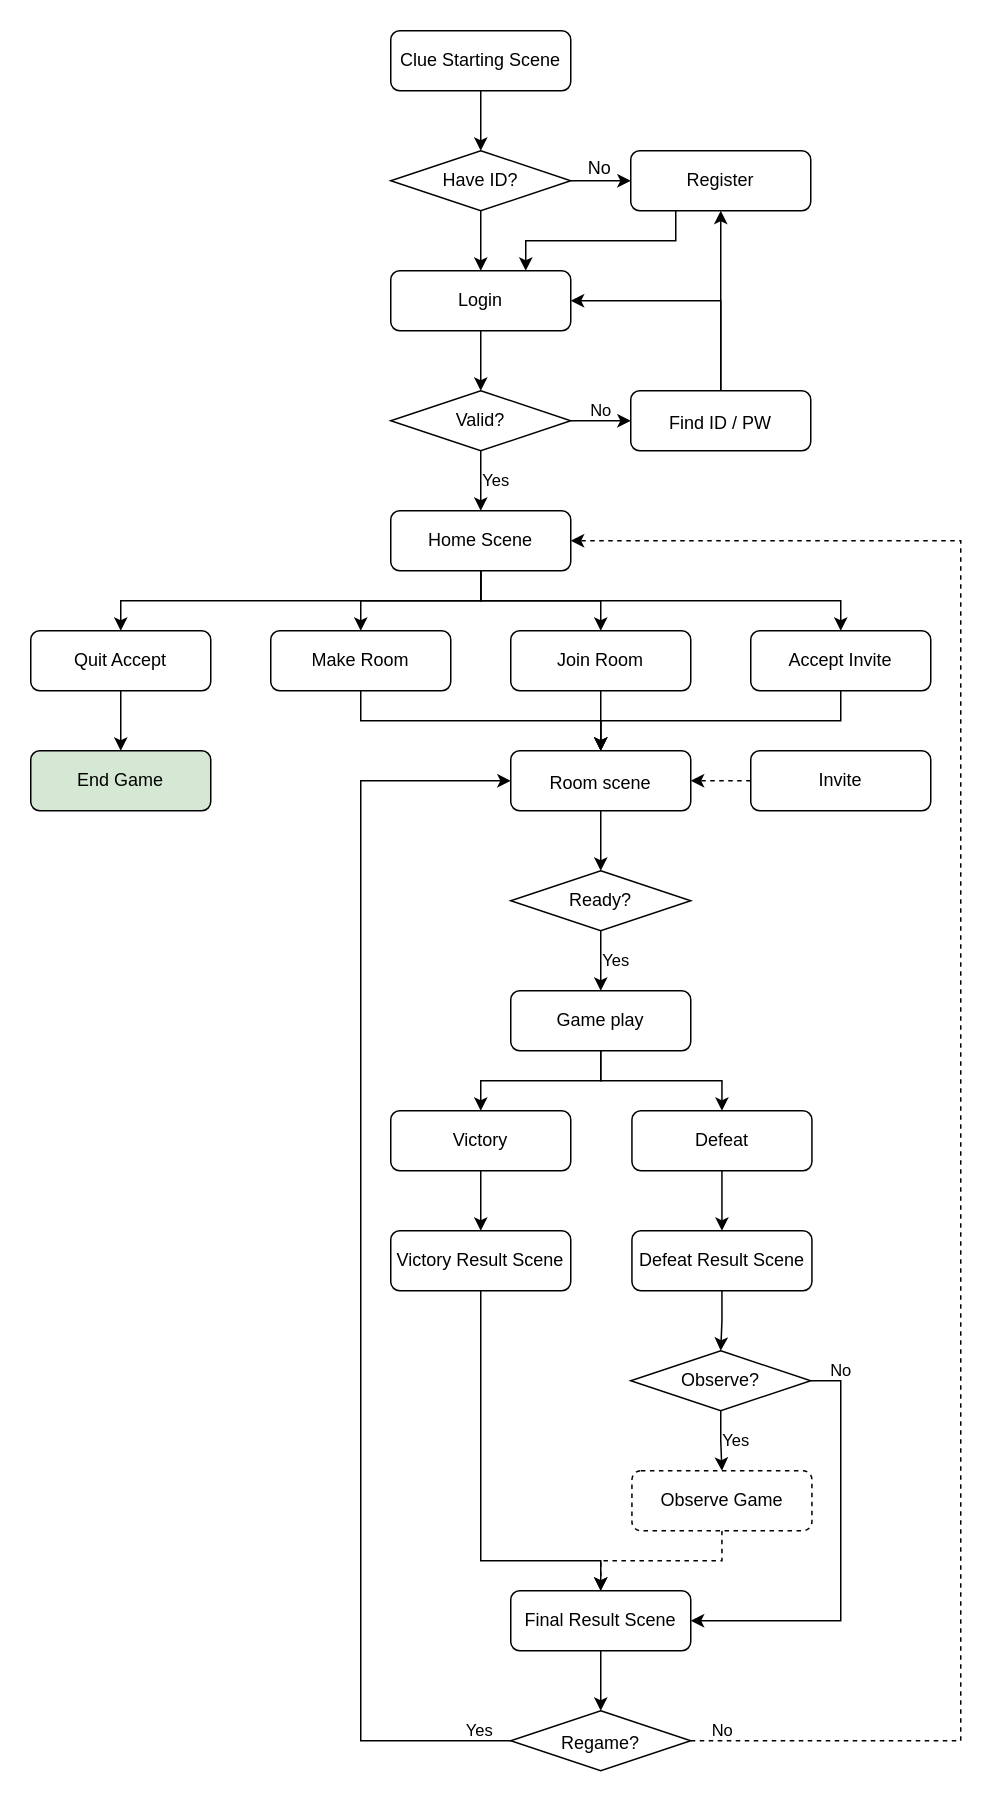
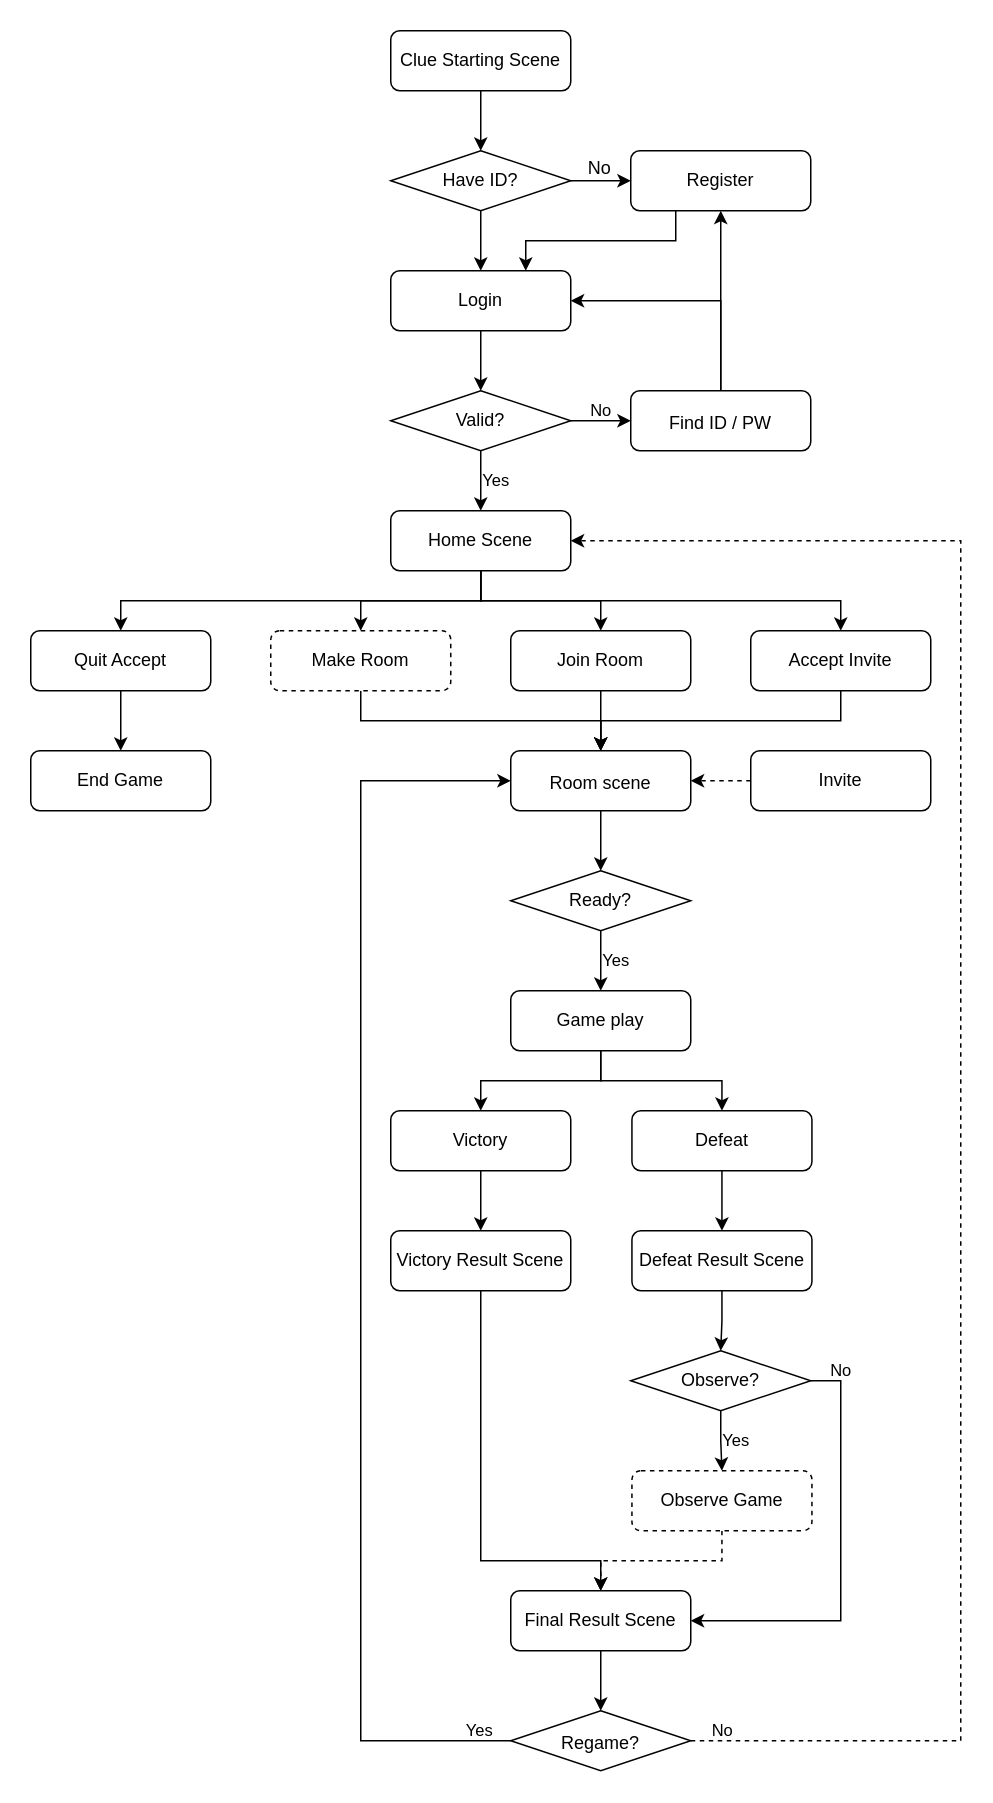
(361, 661) -> (361, 661)
(121, 781) -> (121, 781)
